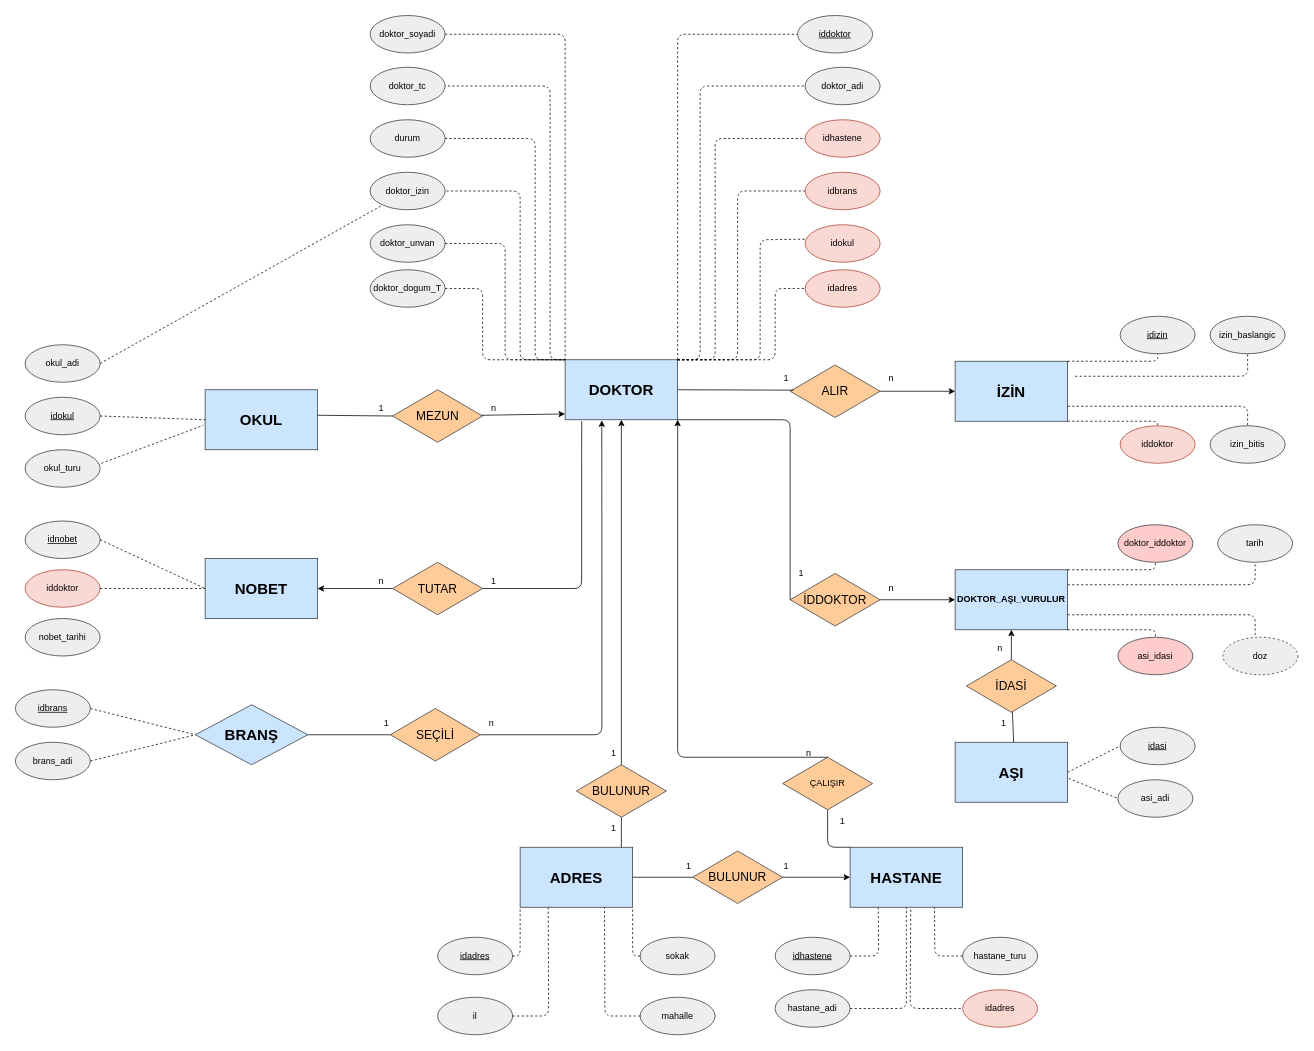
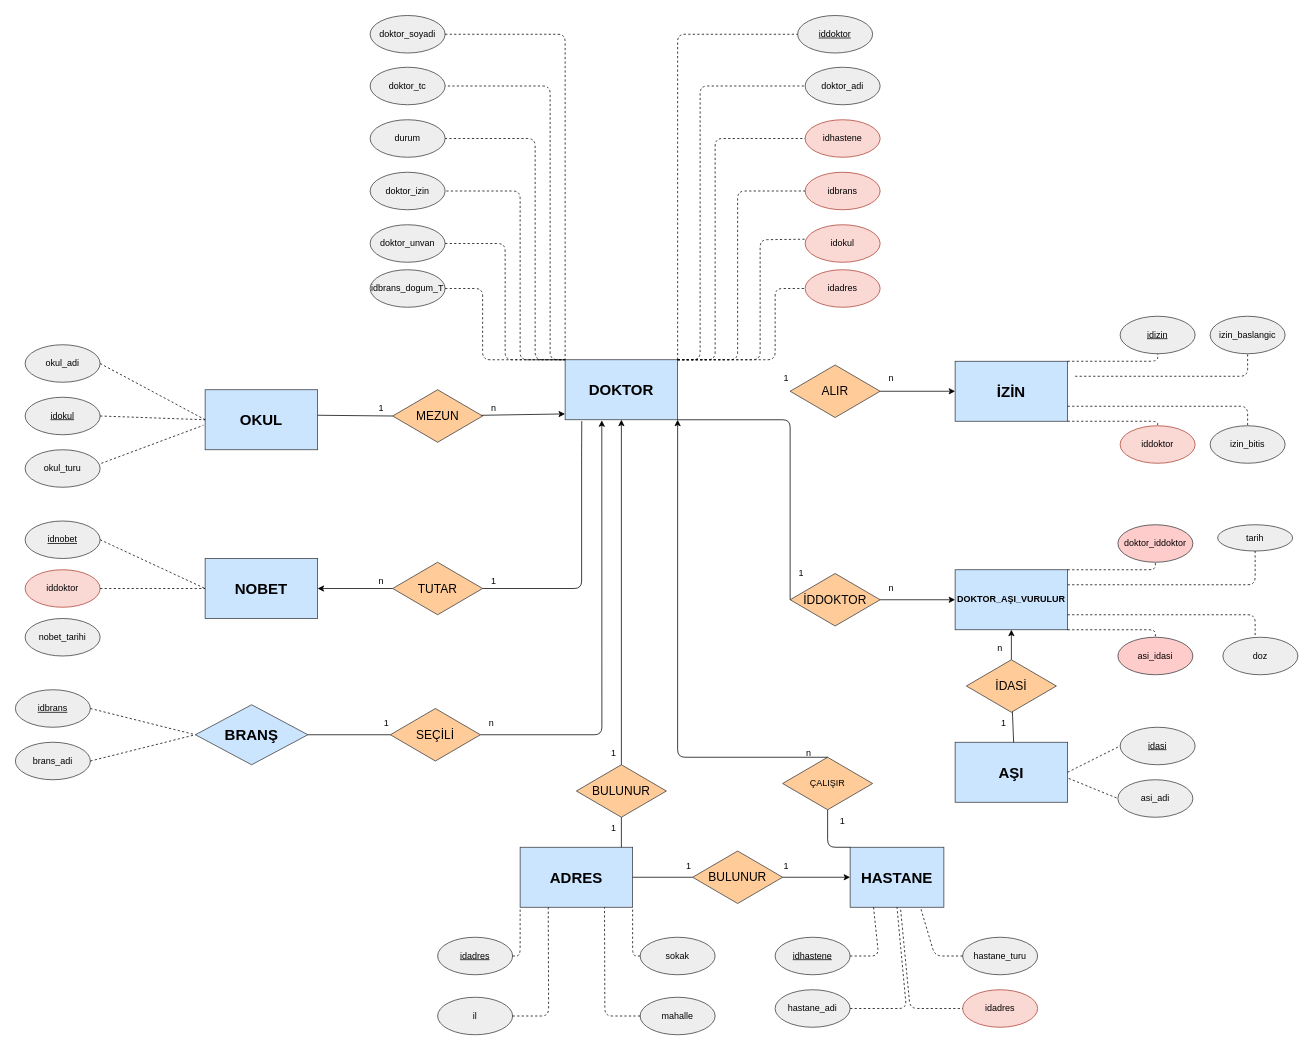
(241, 284) -> (150, 390)
(408, 288) -> (408, 288)
(736, 390) -> none
(1255, 543) -> (1255, 538)
(1260, 656) -> (1260, 656)
(906, 877) -> (897, 877)
